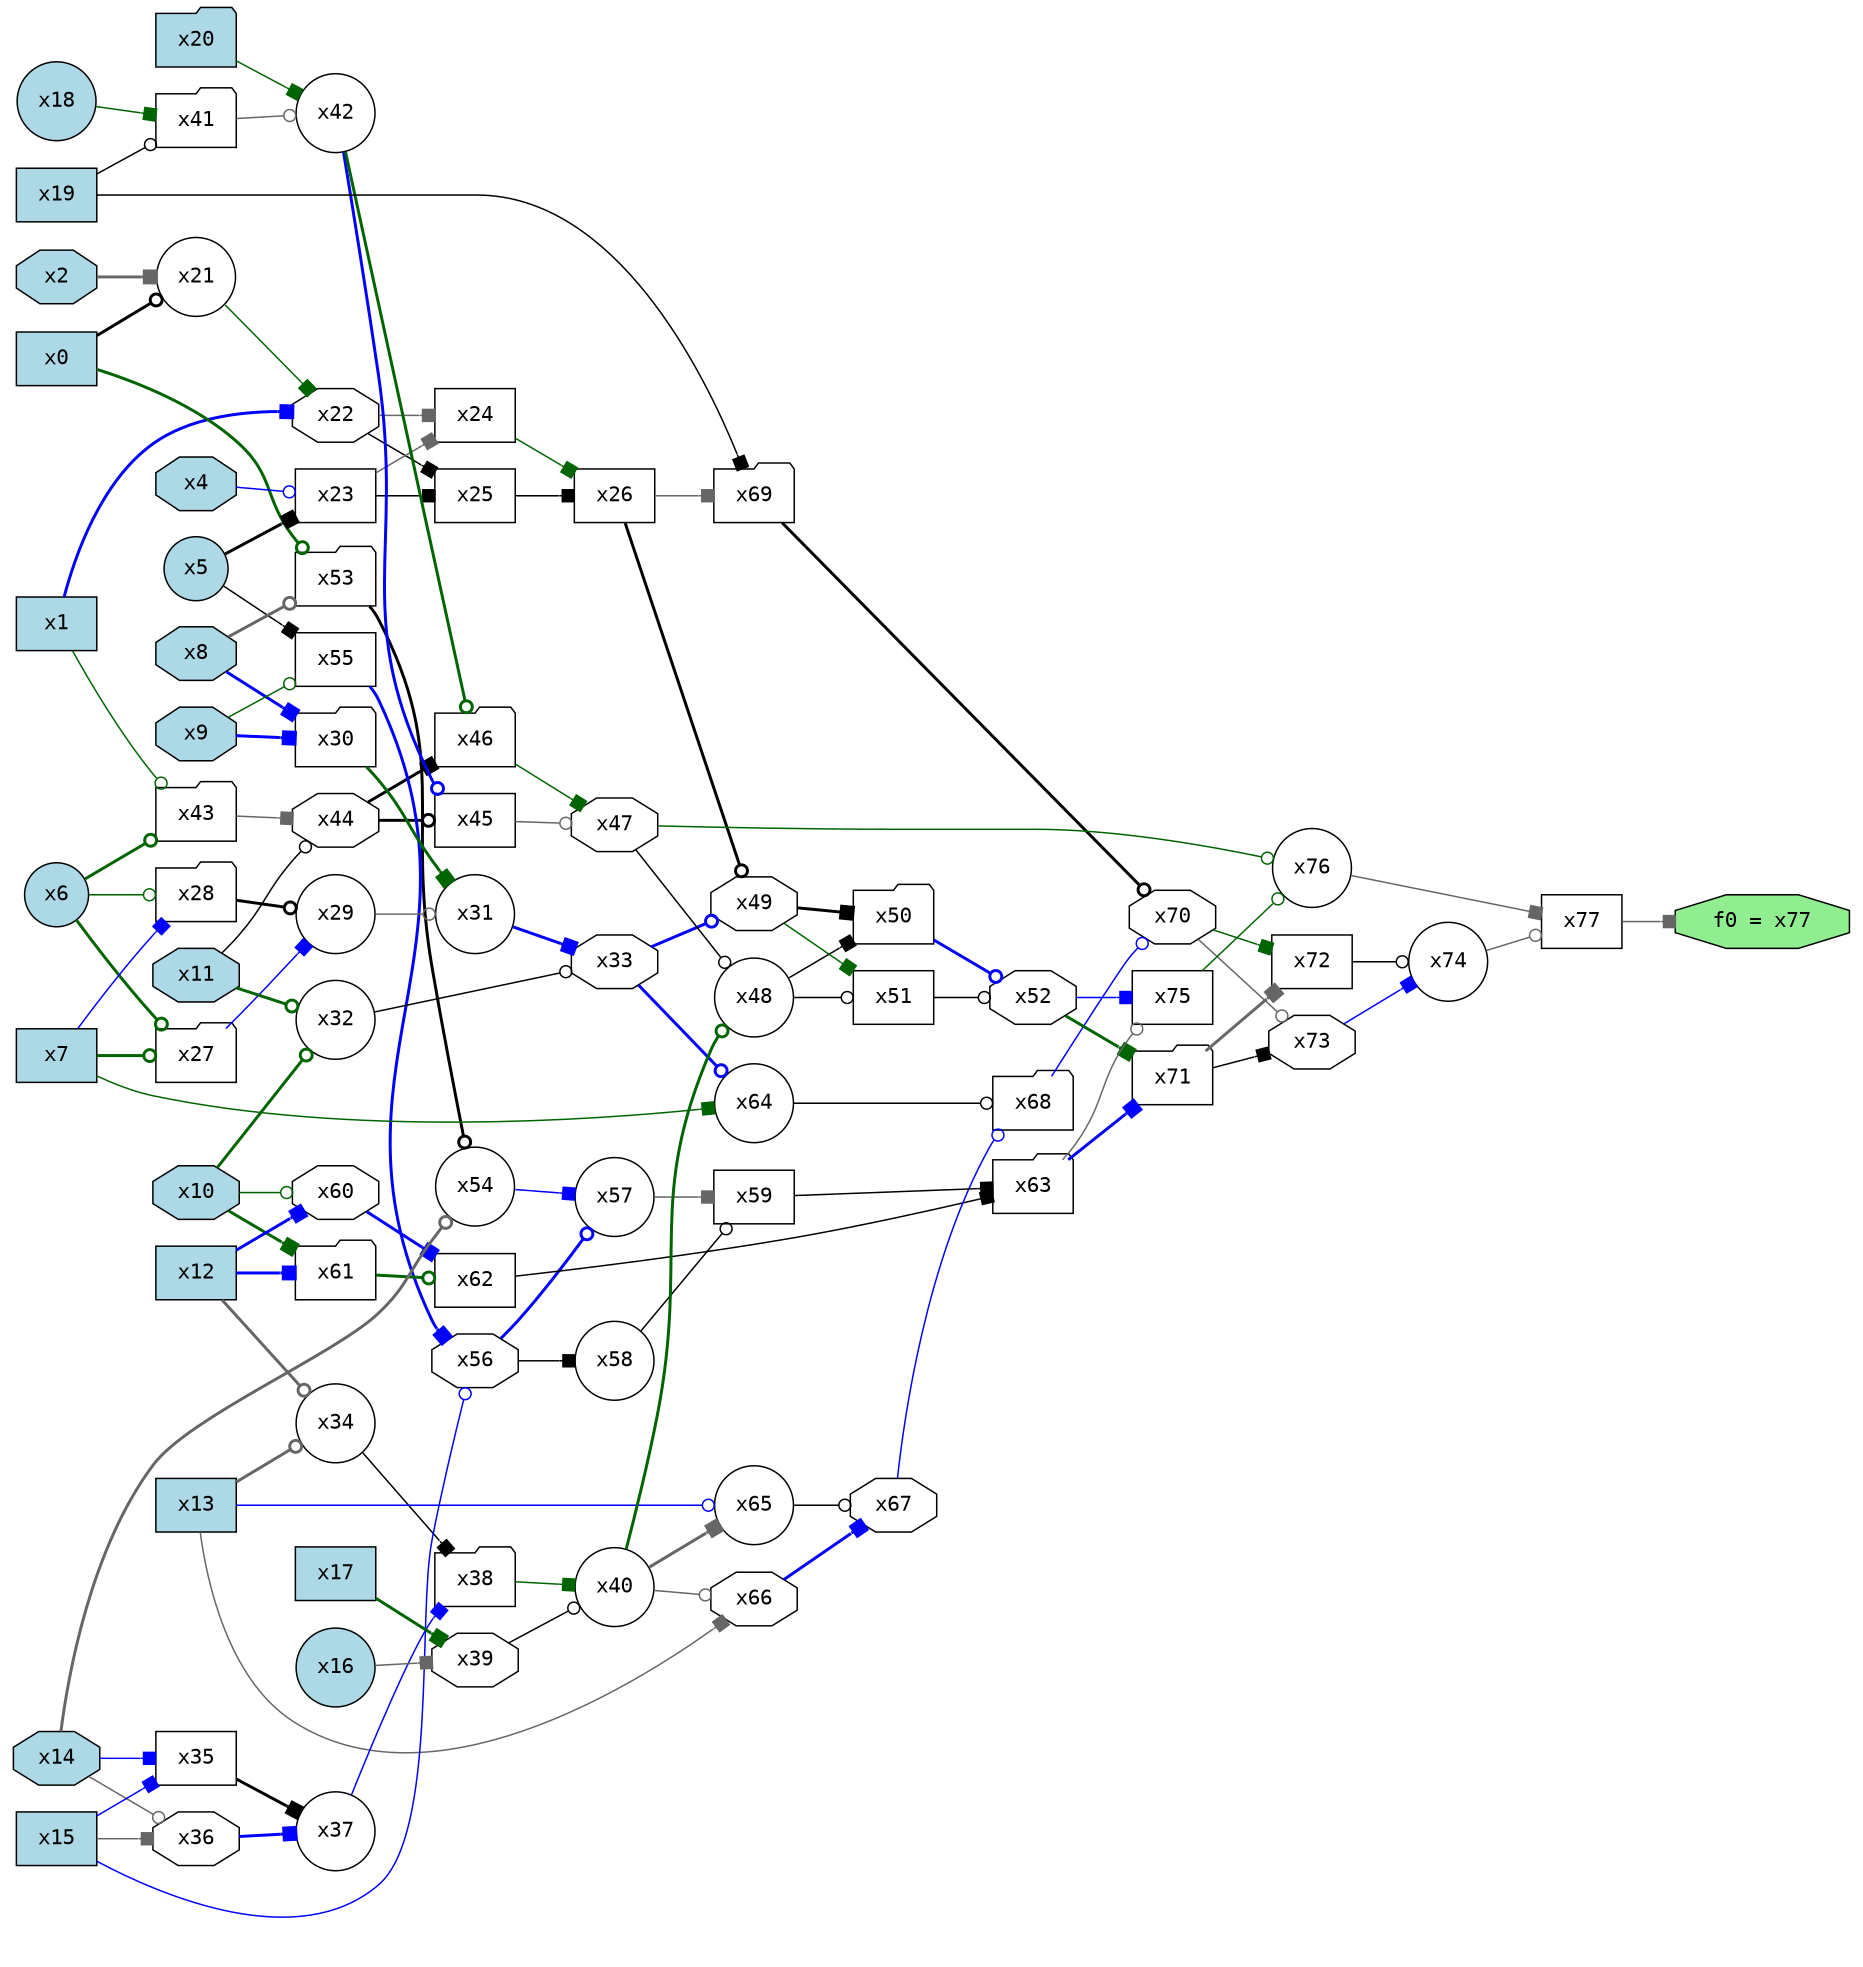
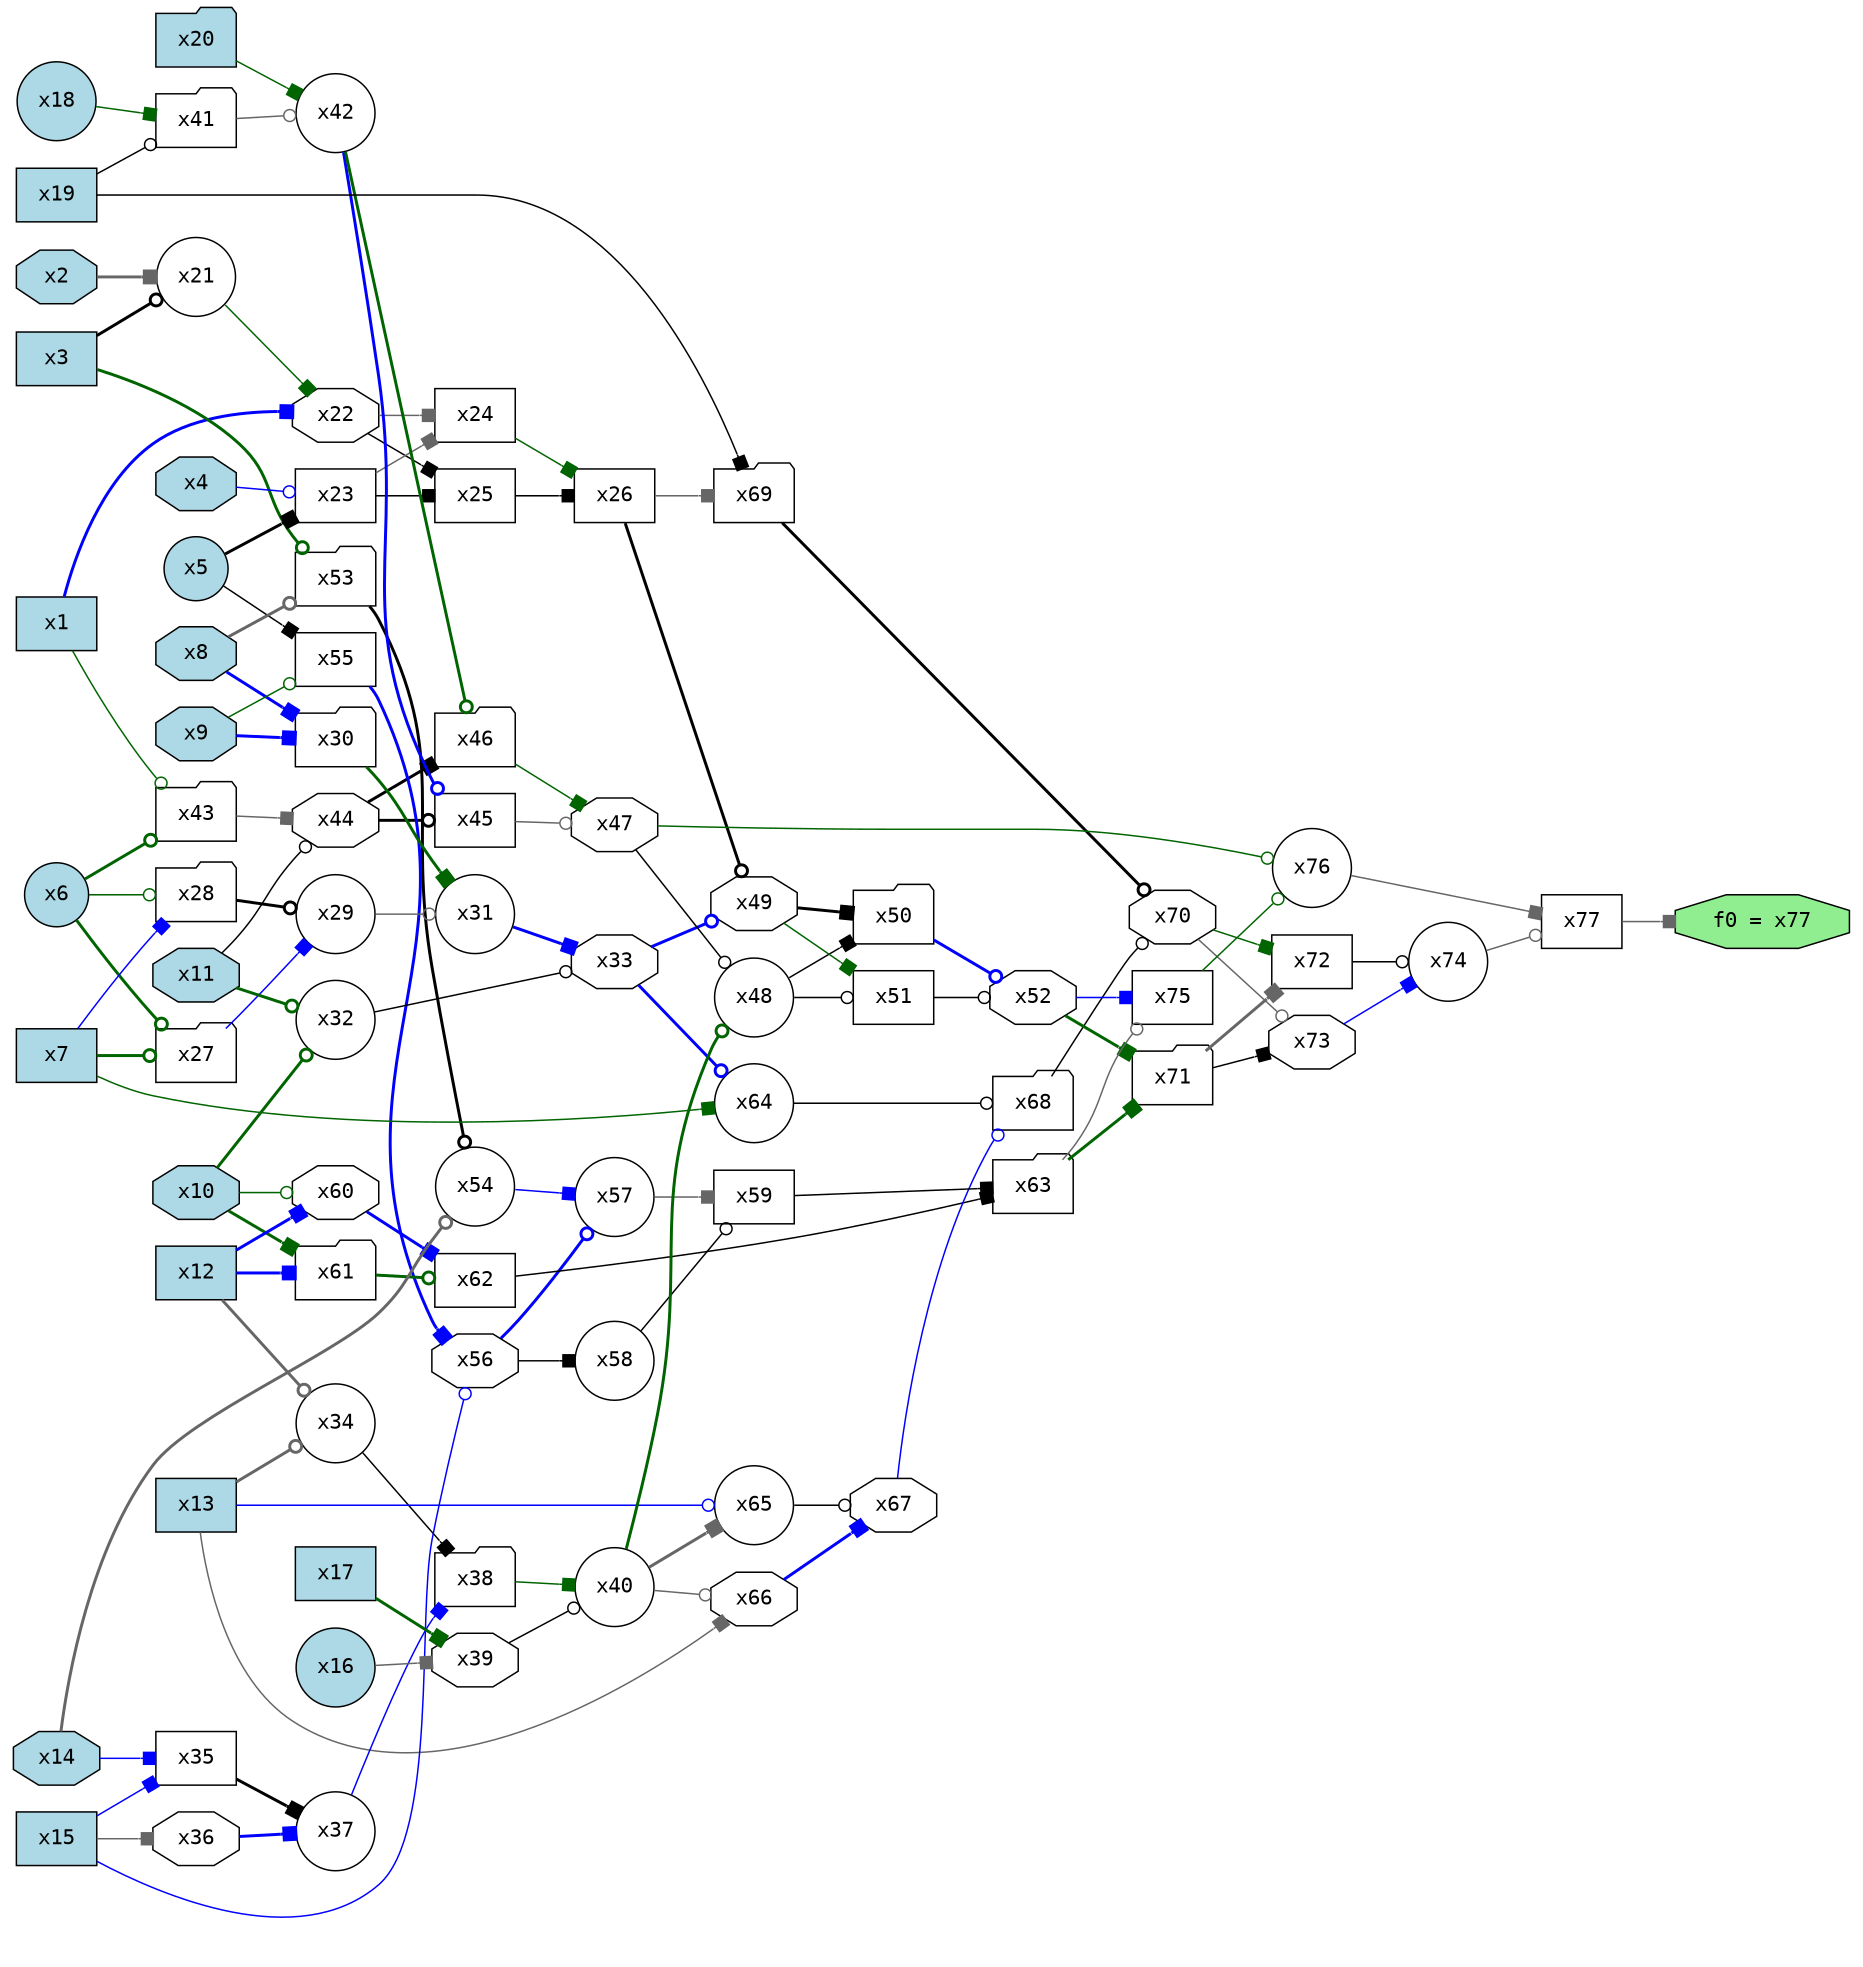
(57, 359) -> (57, 359)
(1093, 1011) -> (1093, 1011)
(1097, 1137) -> (1097, 1137)
(116, 1793) -> none
